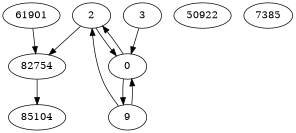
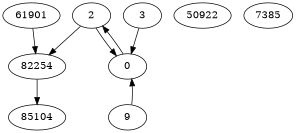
(37, 66) -> (37, 66)
(100, 73) -> none
(123, 88) -> none
